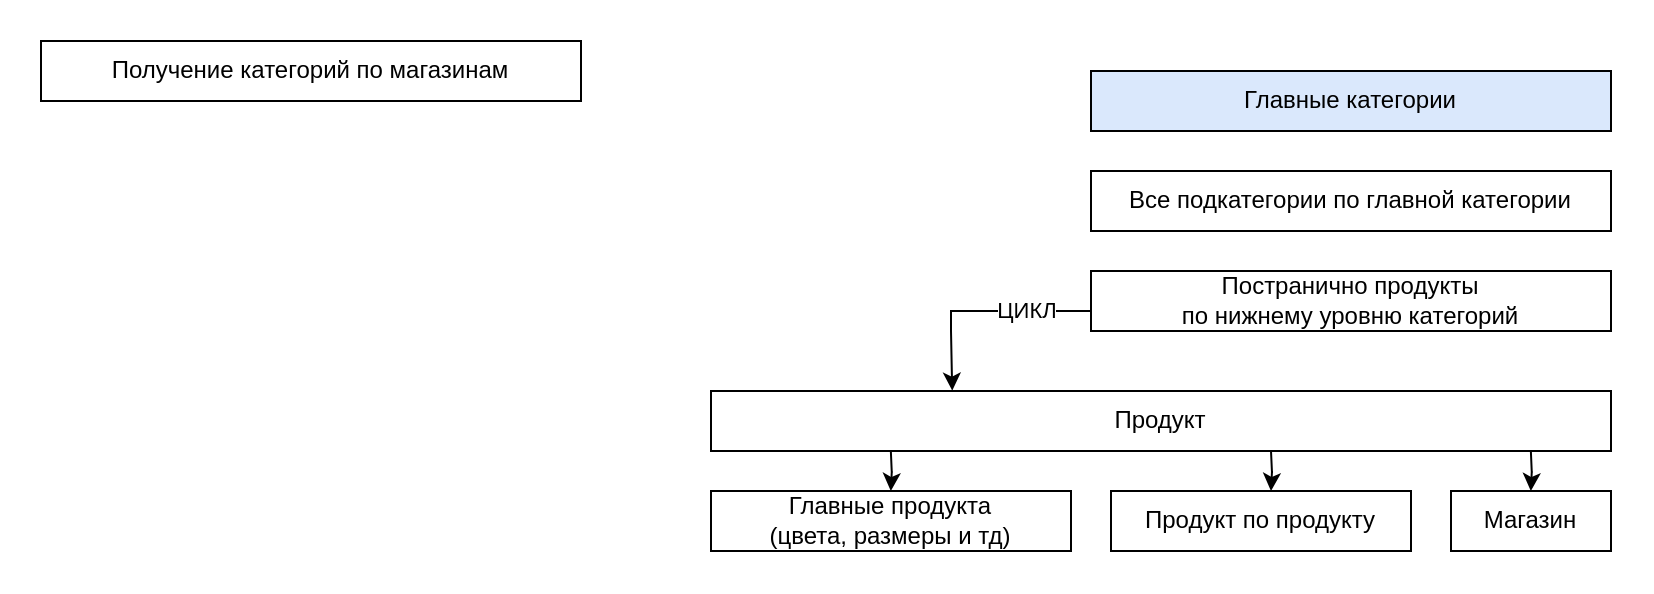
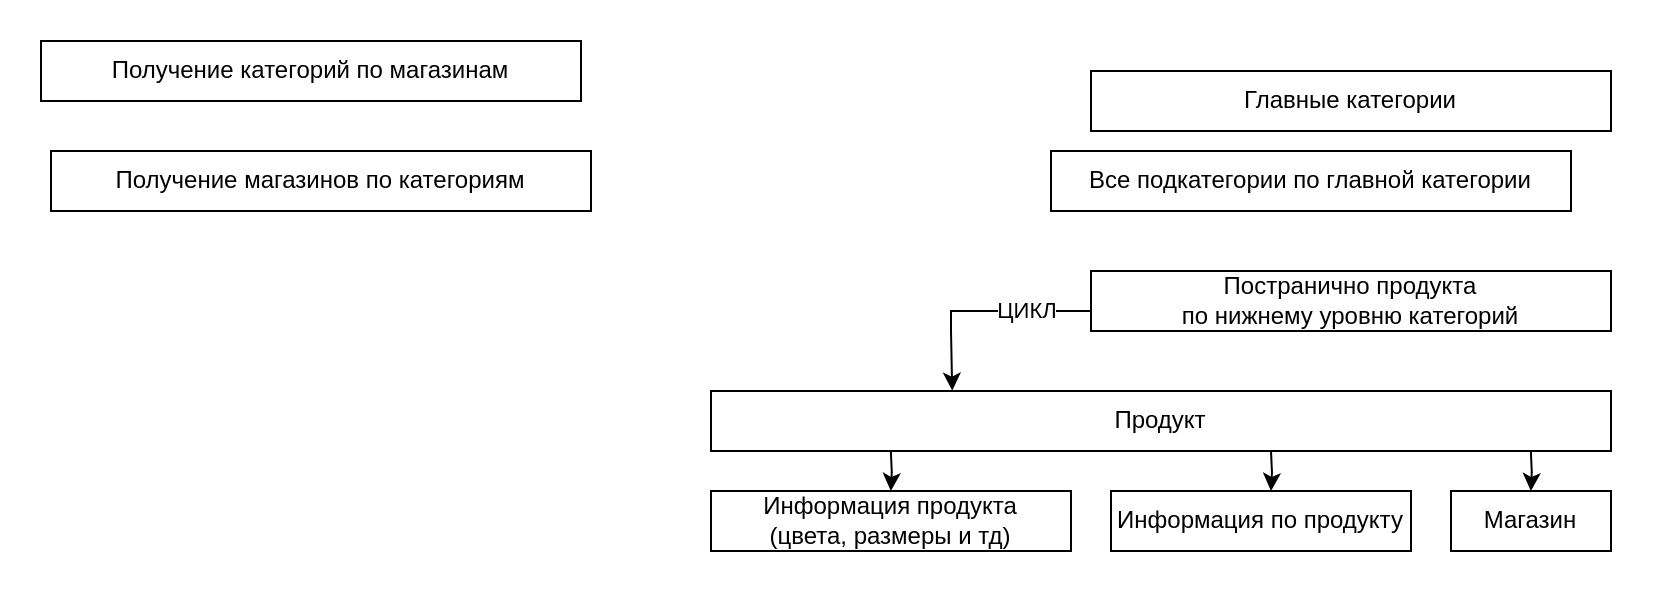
(1351, 101) -> (1351, 101)
none -> (321, 181)
(1351, 201) -> (1311, 181)
(1351, 301) -> (1351, 301)
(891, 521) -> (891, 521)
(1261, 521) -> (1261, 521)
